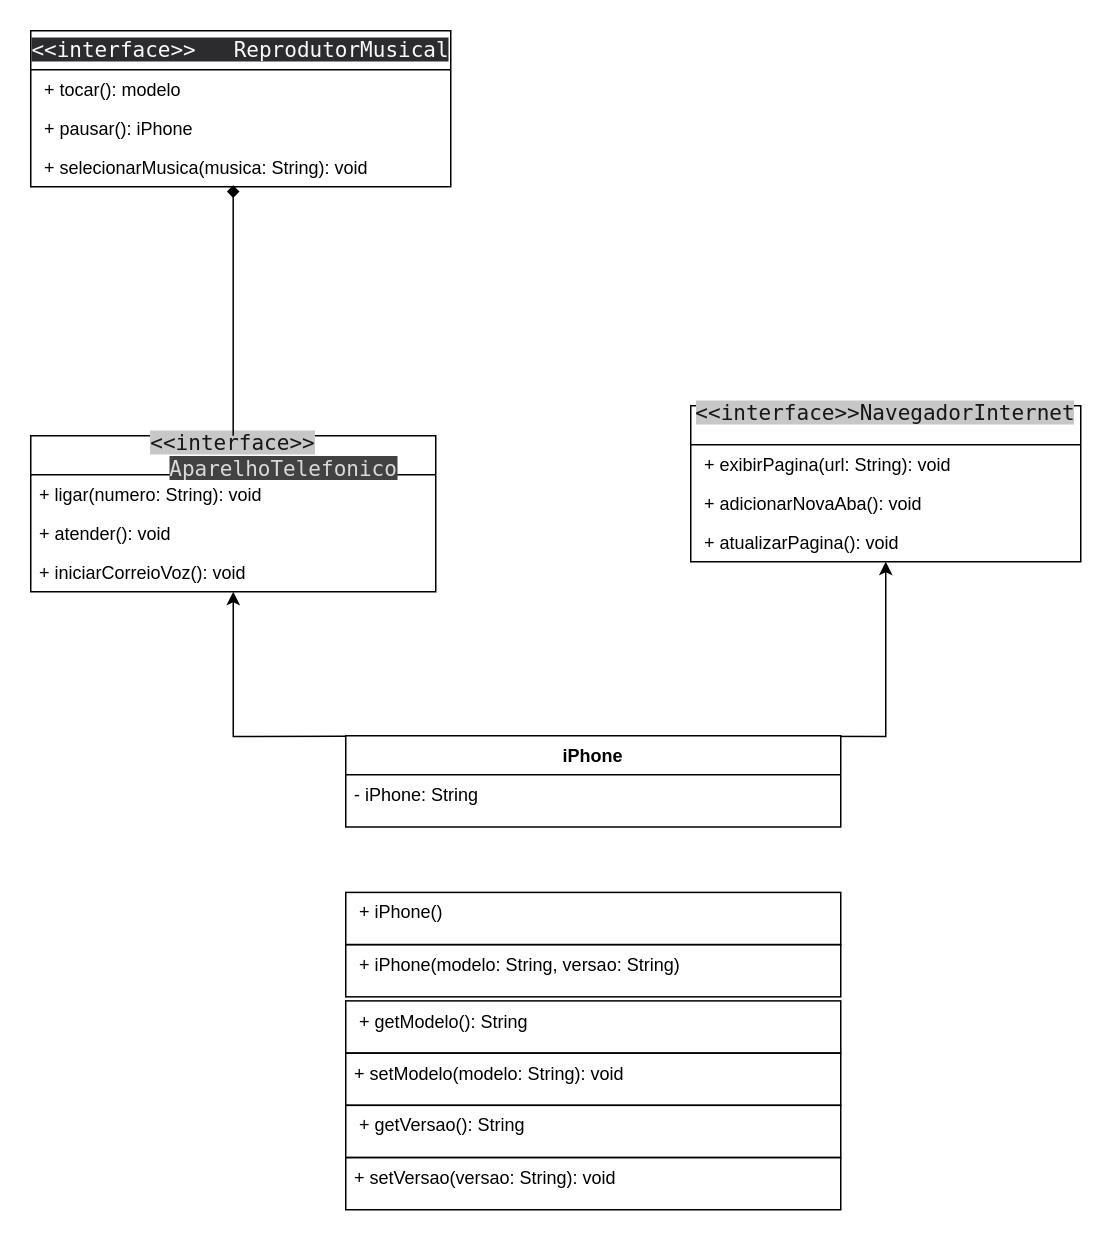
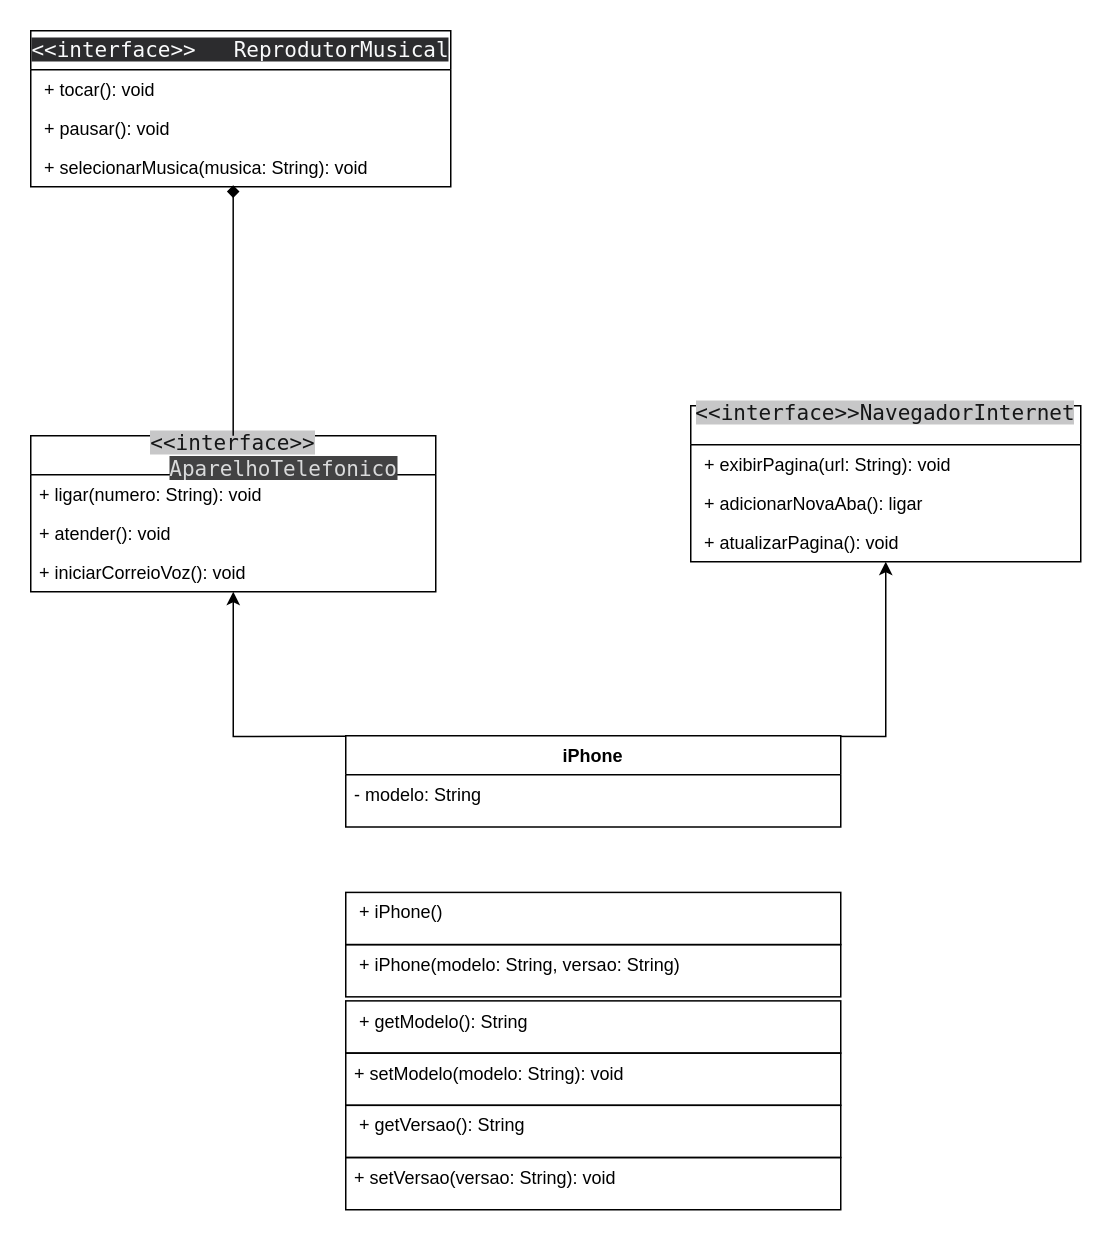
(116, 91) -> (106, 91)
(121, 130) -> (111, 130)
(817, 505) -> (819, 505)
(424, 796) -> (424, 796)
